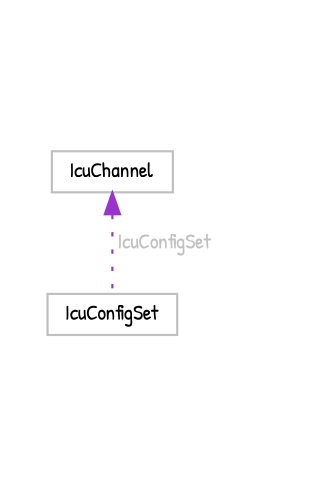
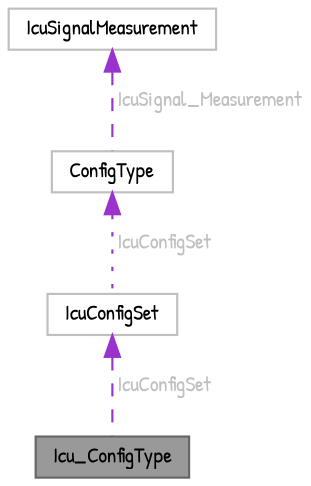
none -> (112, 29)
(112, 172) -> (112, 172)
none -> (112, 457)
